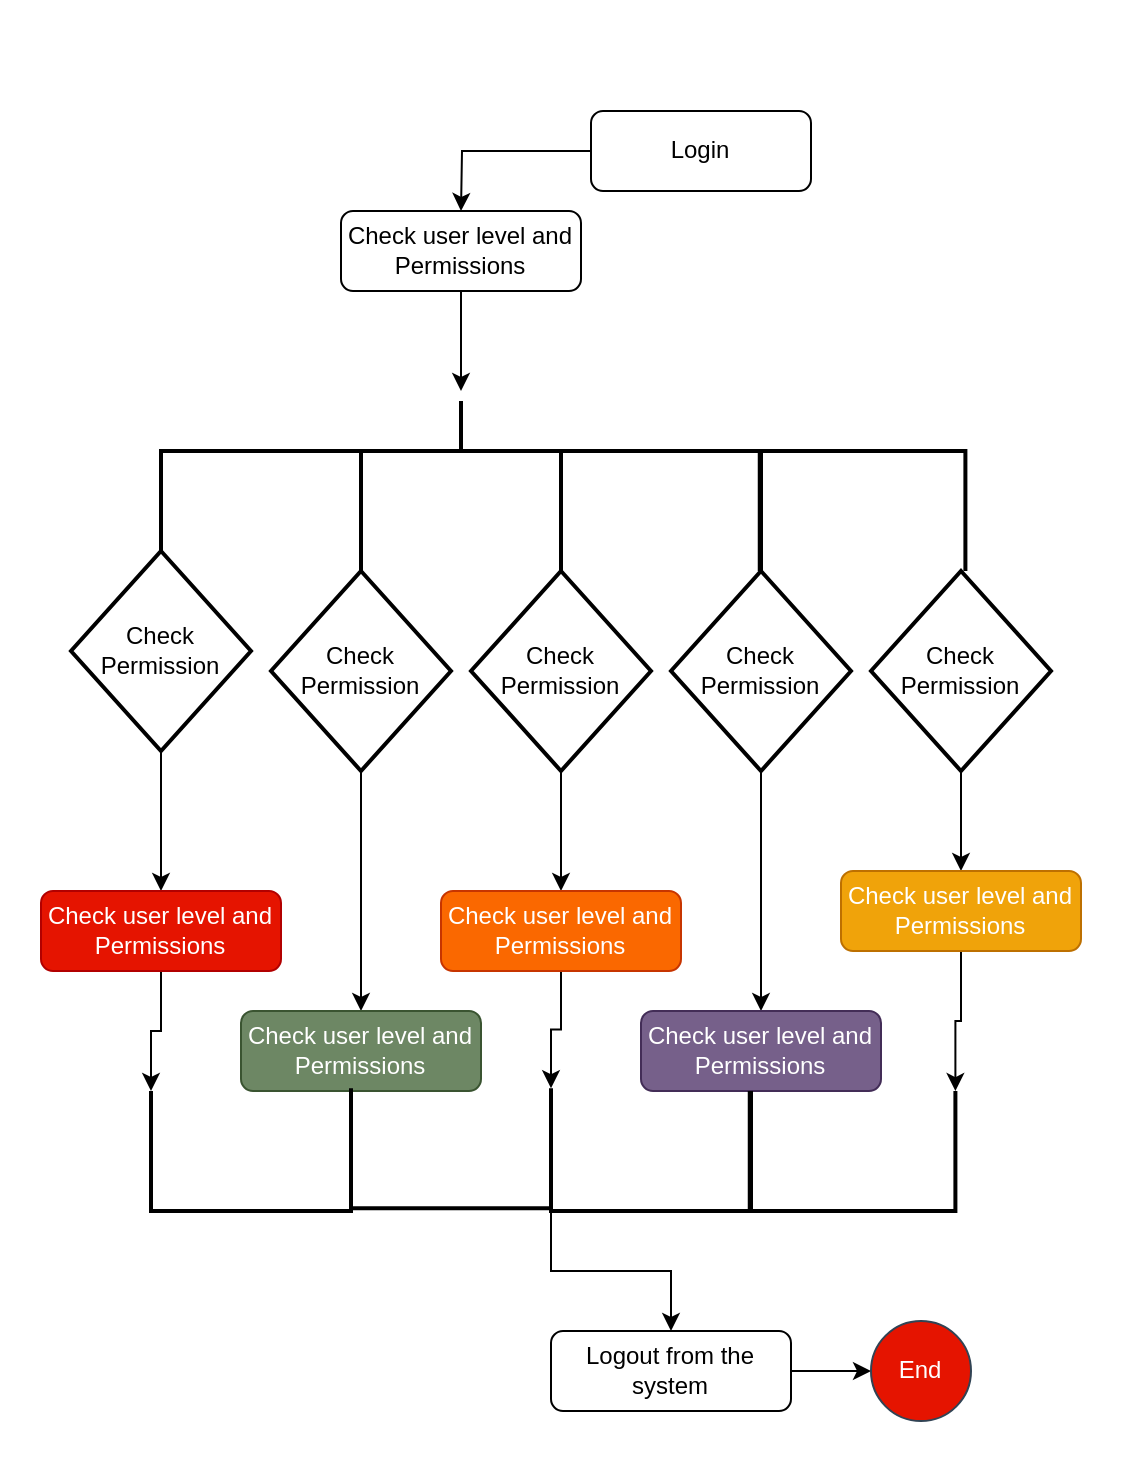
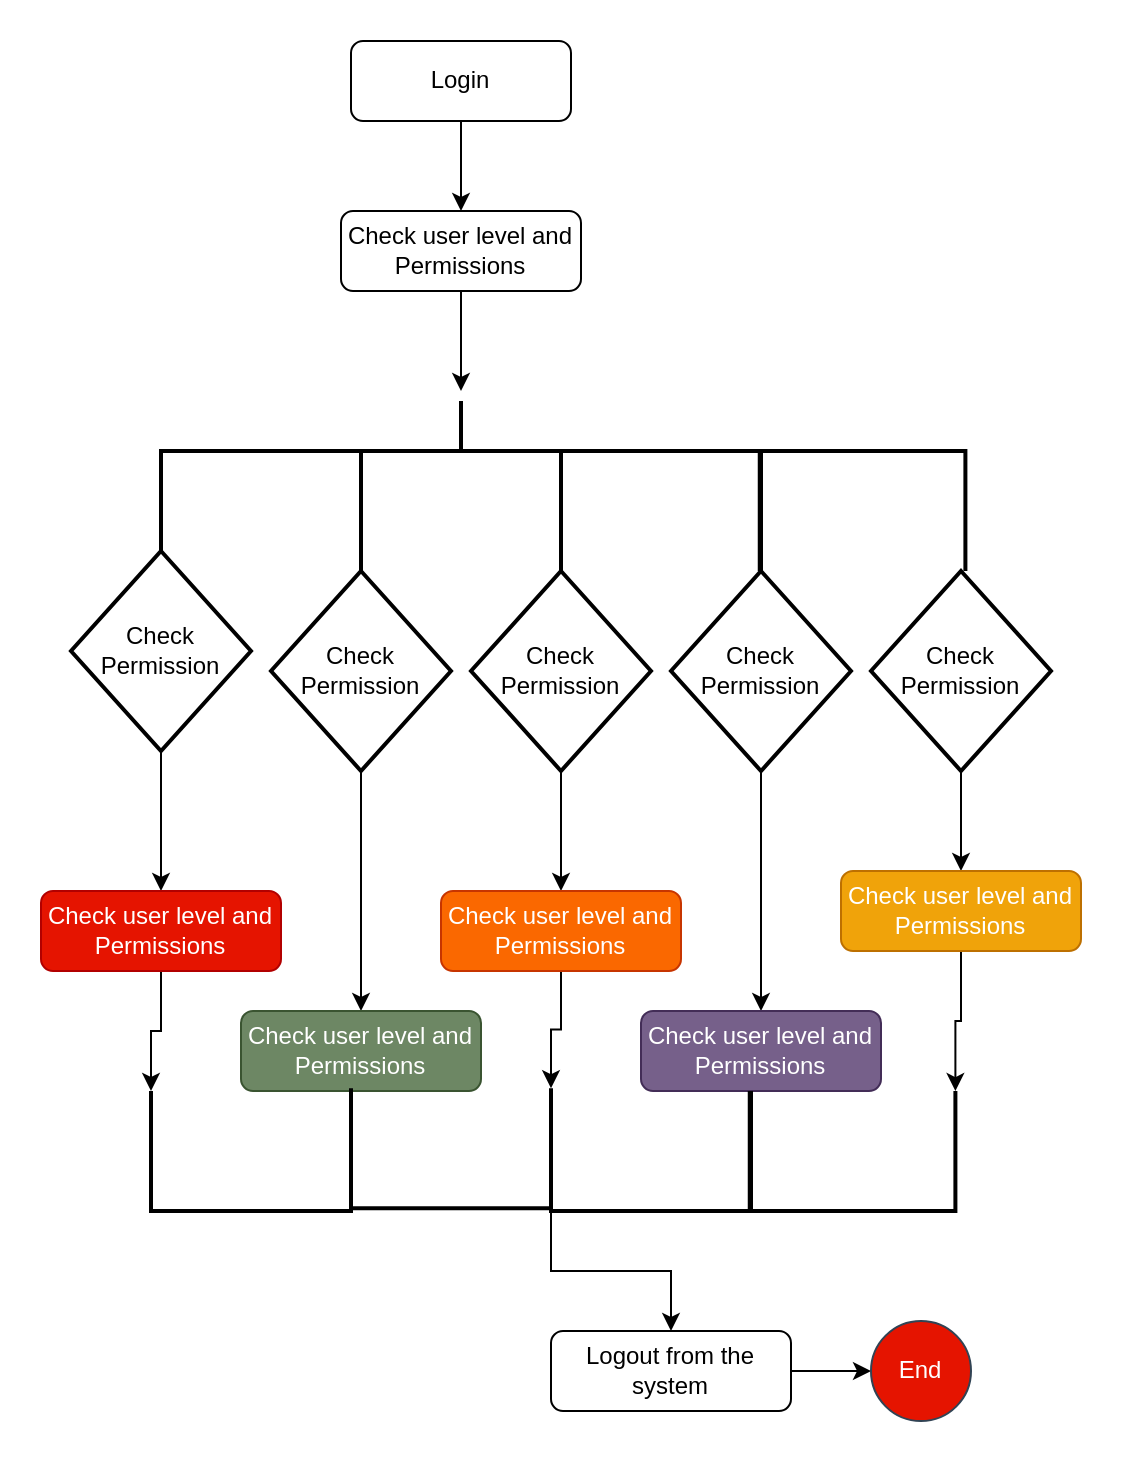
(701, 151) -> (461, 81)
